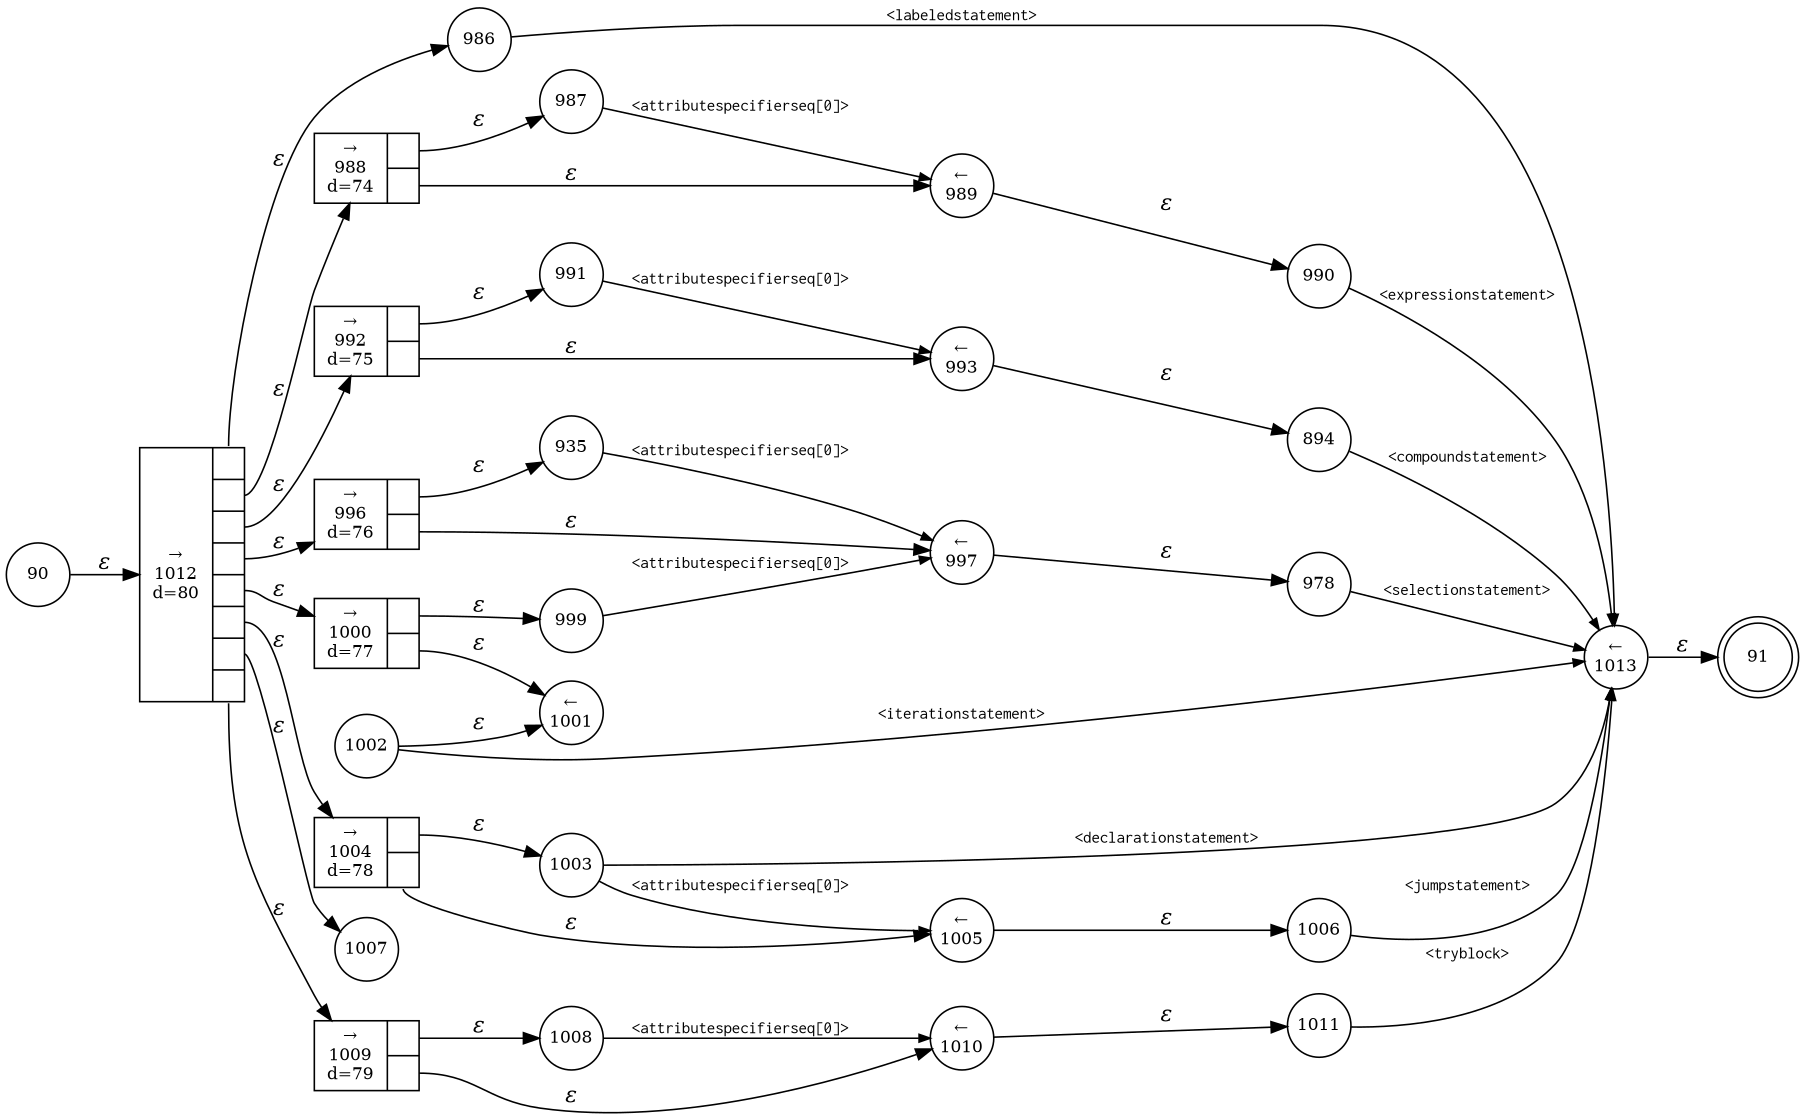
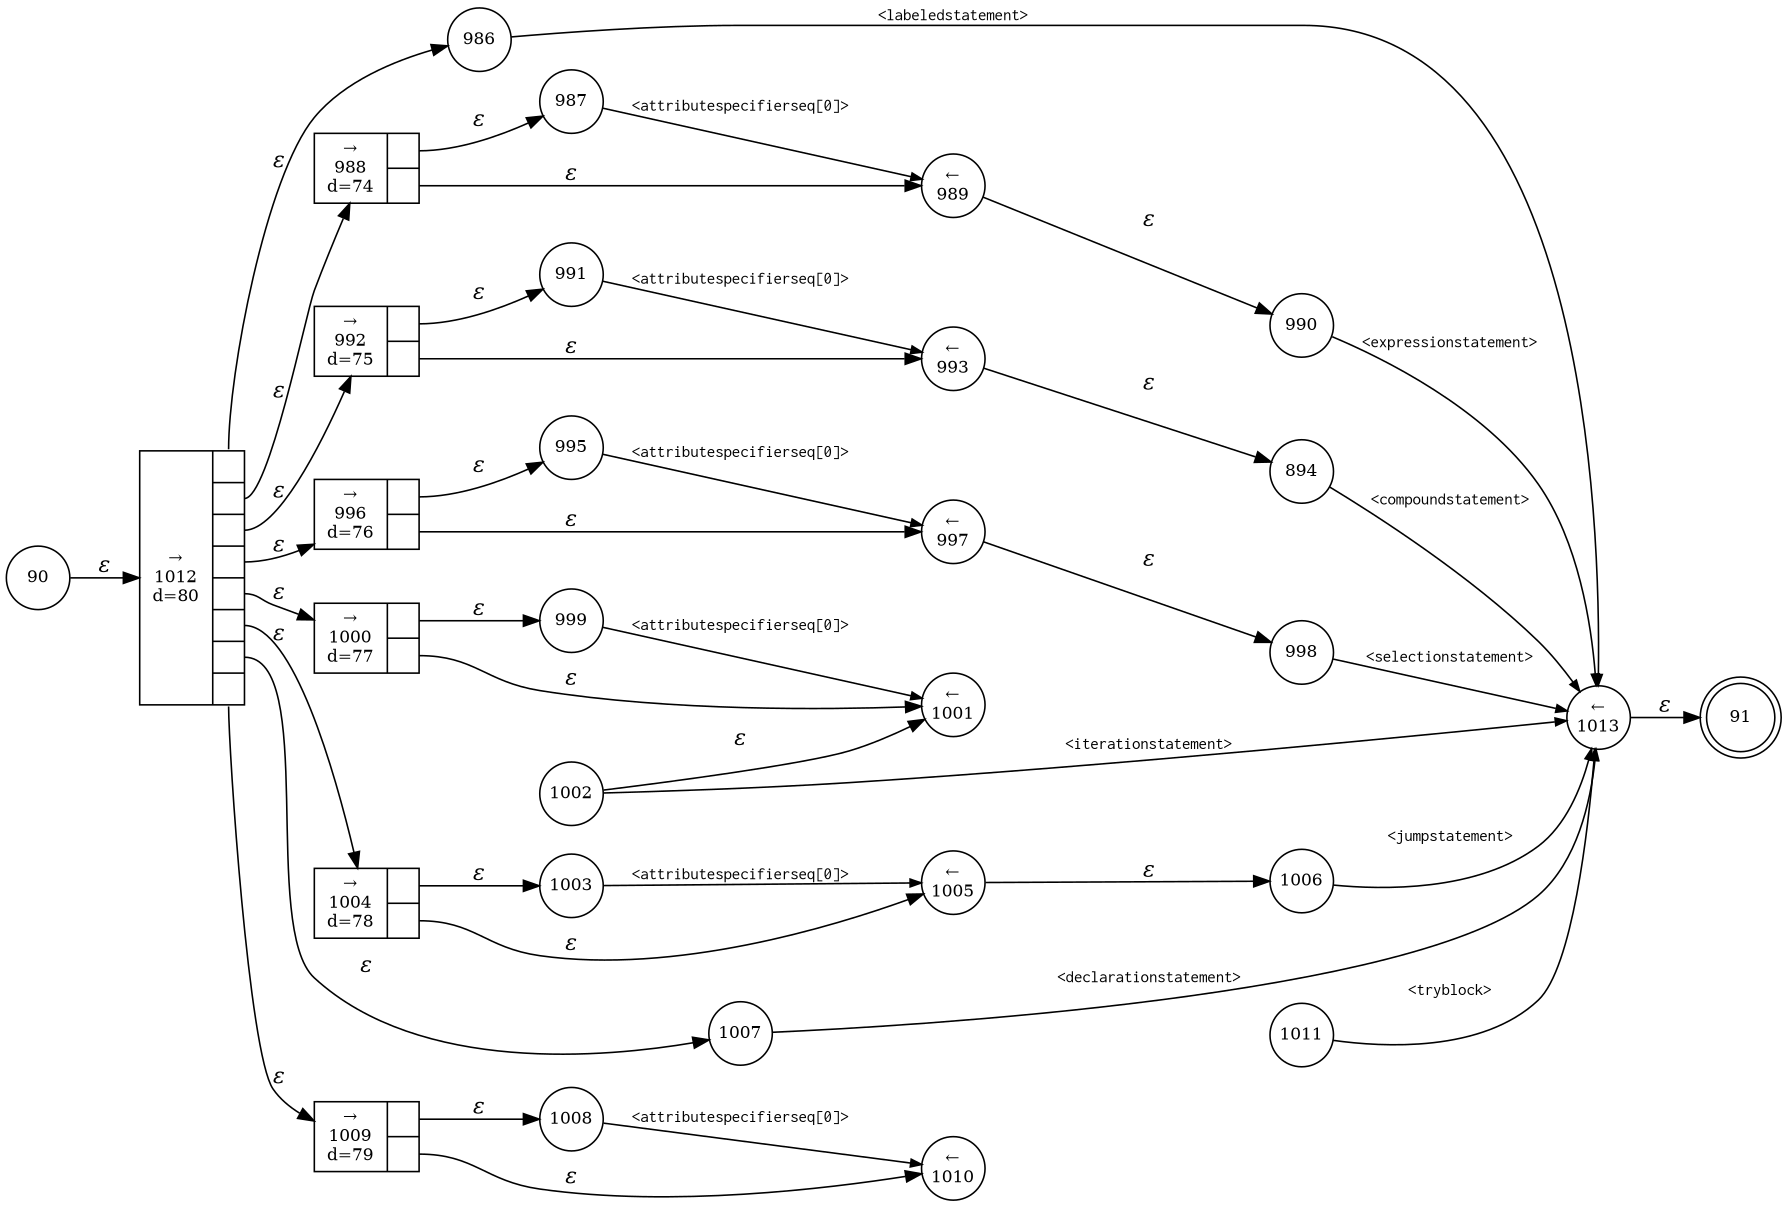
(572, 448) -> (572, 448)
(1319, 584) -> (1302, 652)
(761, 589) -> (757, 662)
(1142, 854) -> (1237, 988)
(1132, 1032) -> none
